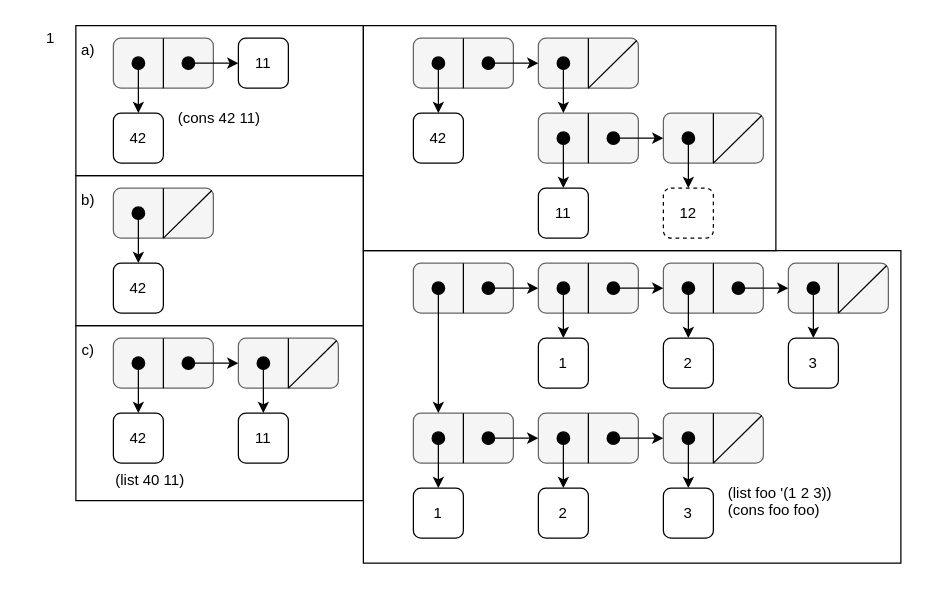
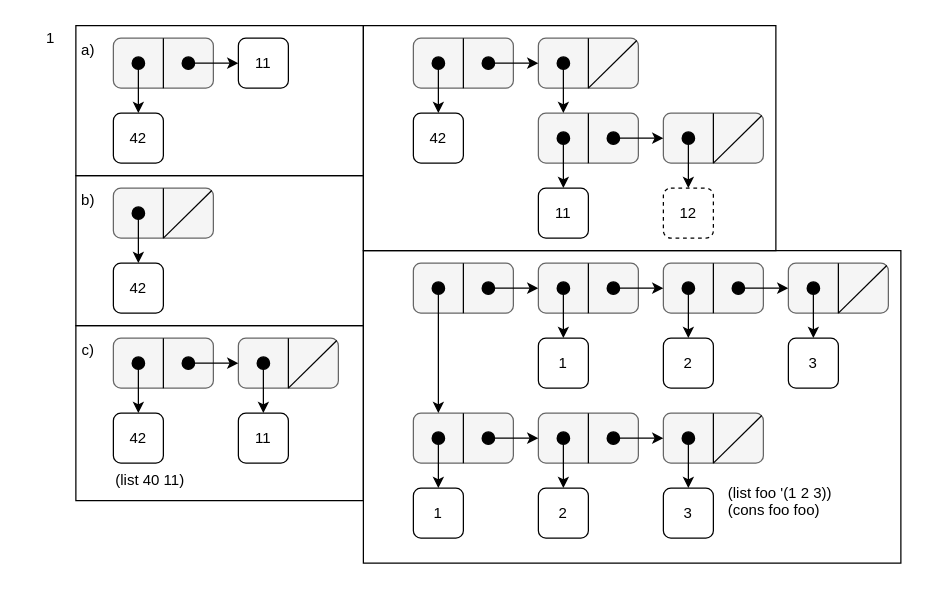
(263, 132) -> none
